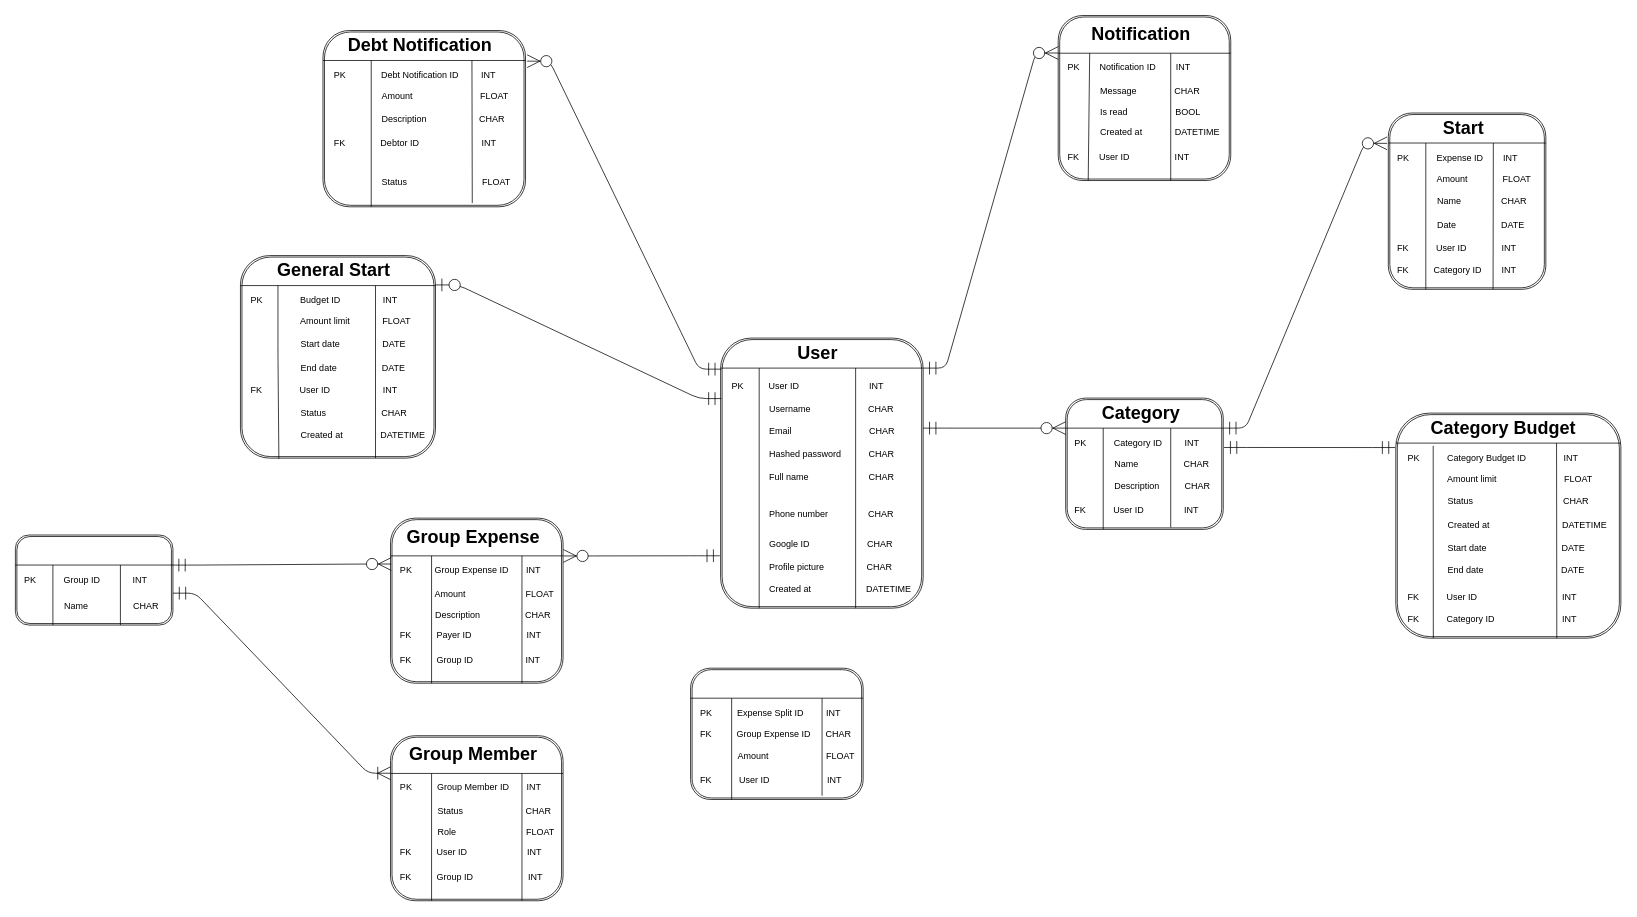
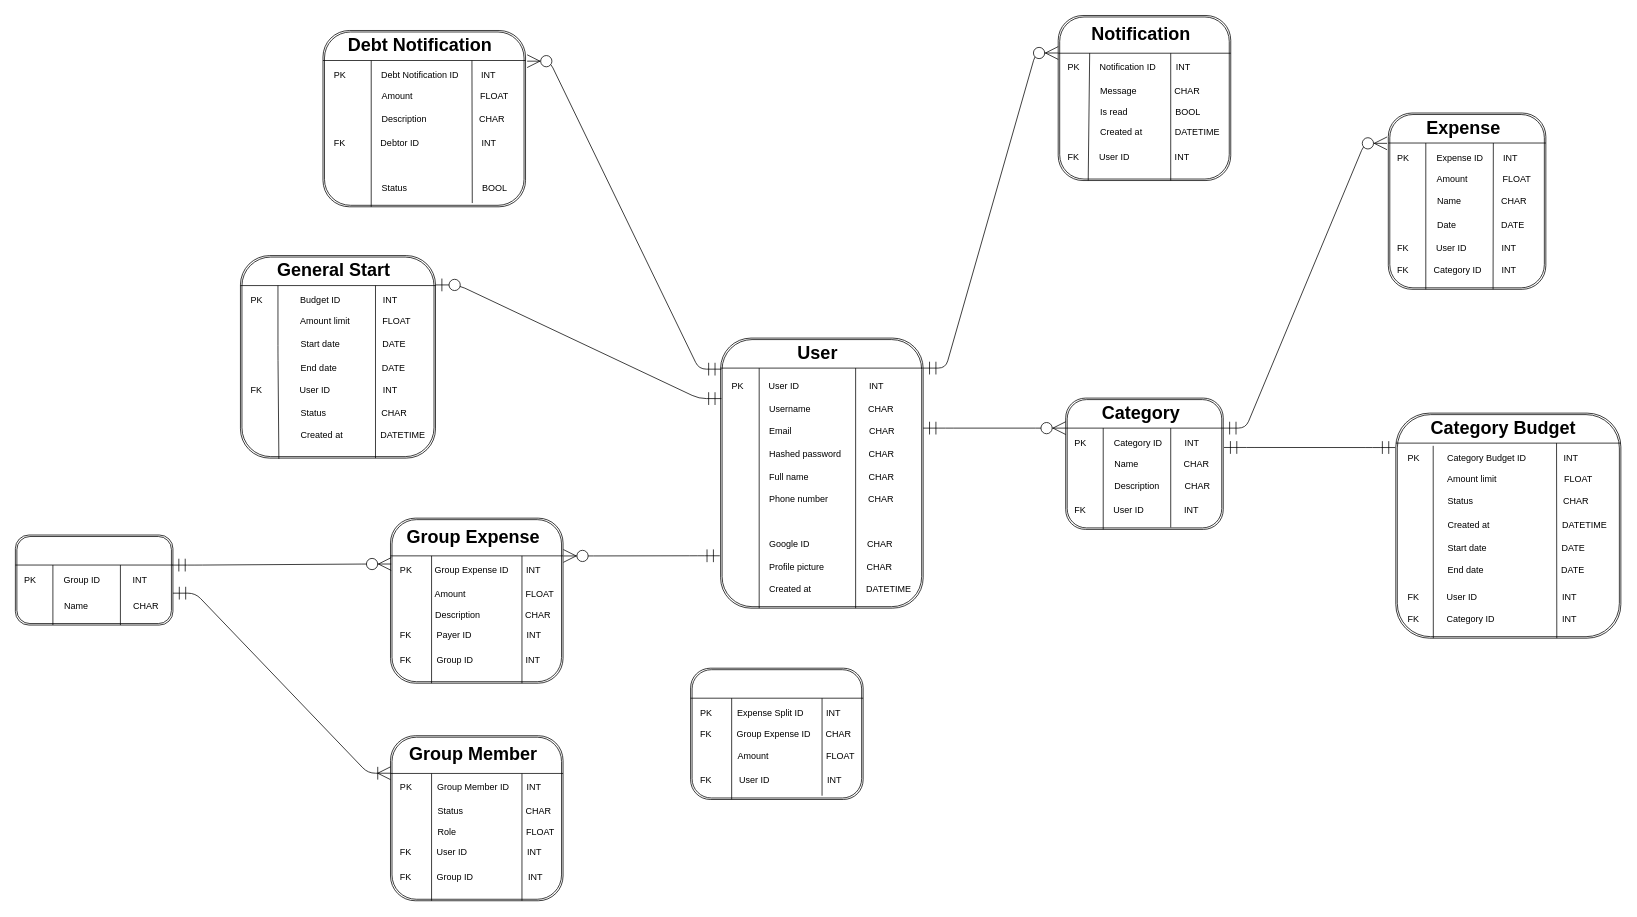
(1463, 128) -> (1463, 128)
(420, 188) -> (417, 188)
(822, 514) -> (822, 499)
